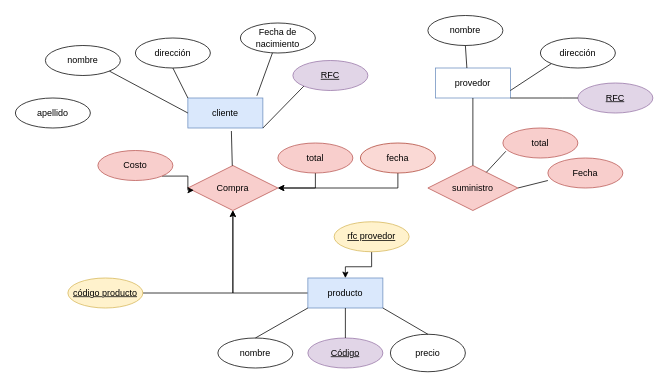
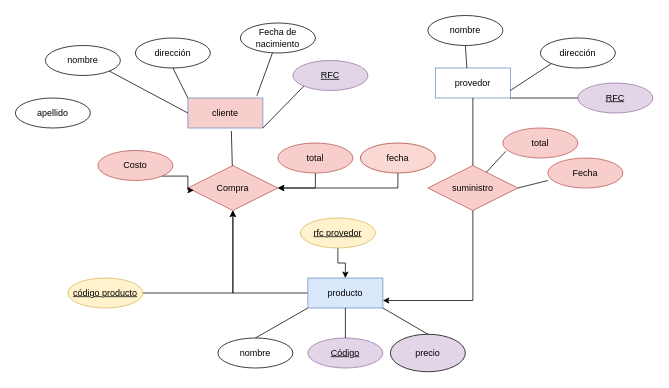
(225, 113) -> (225, 113)
(372, 237) -> (338, 233)
none -> (432, 300)
(428, 353) -> (428, 353)
